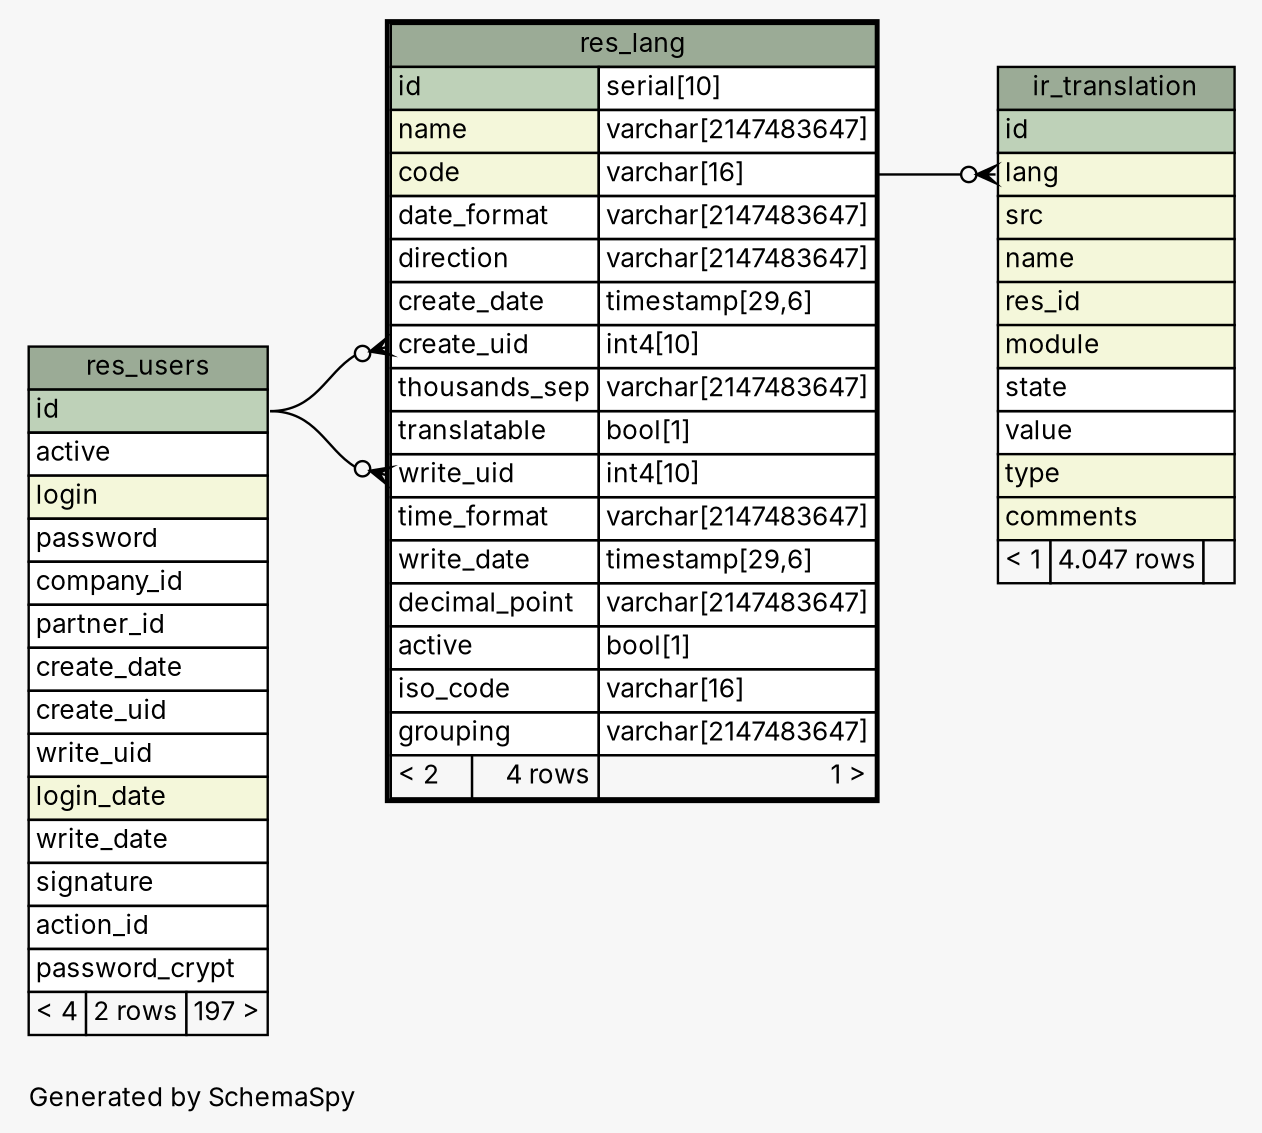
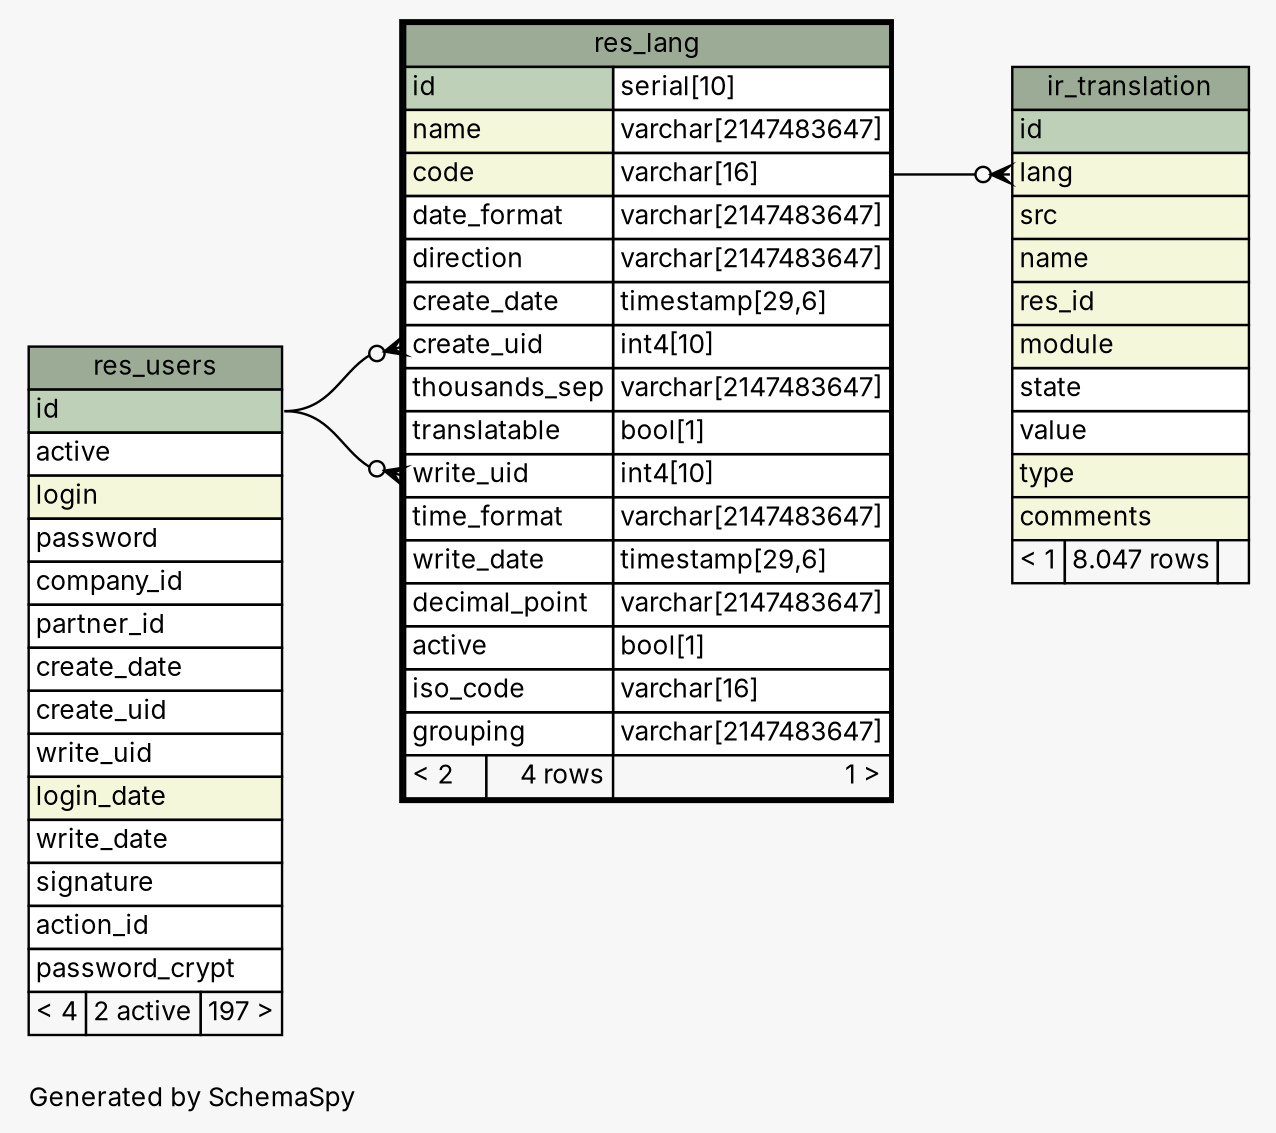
(1127, 561) -> (1141, 561)
(136, 1012) -> (143, 1012)
